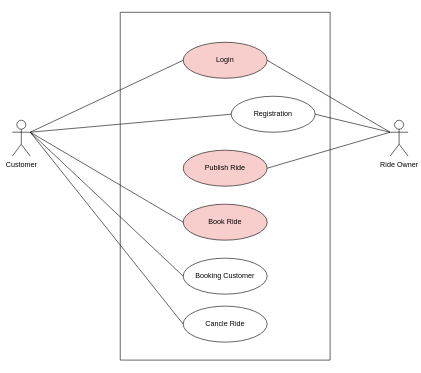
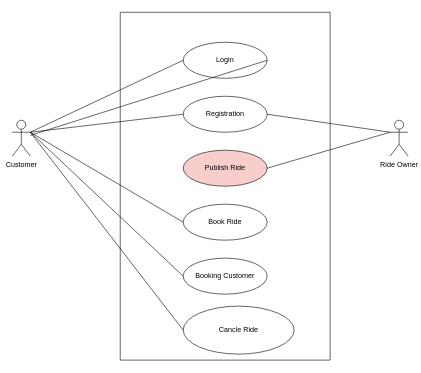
(225, 60) -> (225, 60)
(327, 95) -> (160, 94)
(273, 114) -> (225, 114)
(225, 222) -> (225, 222)
(225, 324) -> (239, 330)
